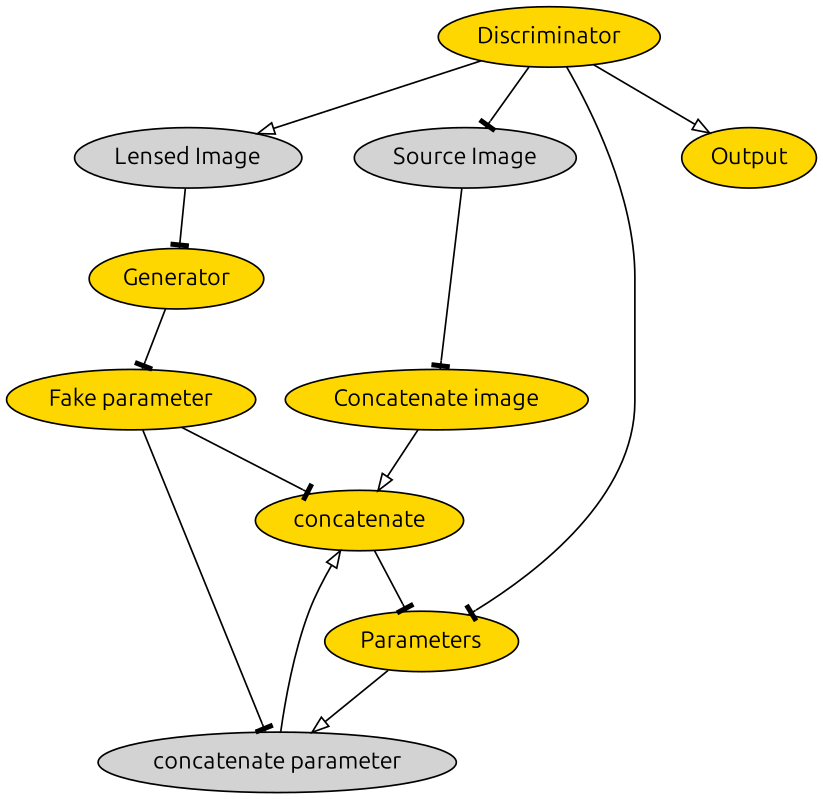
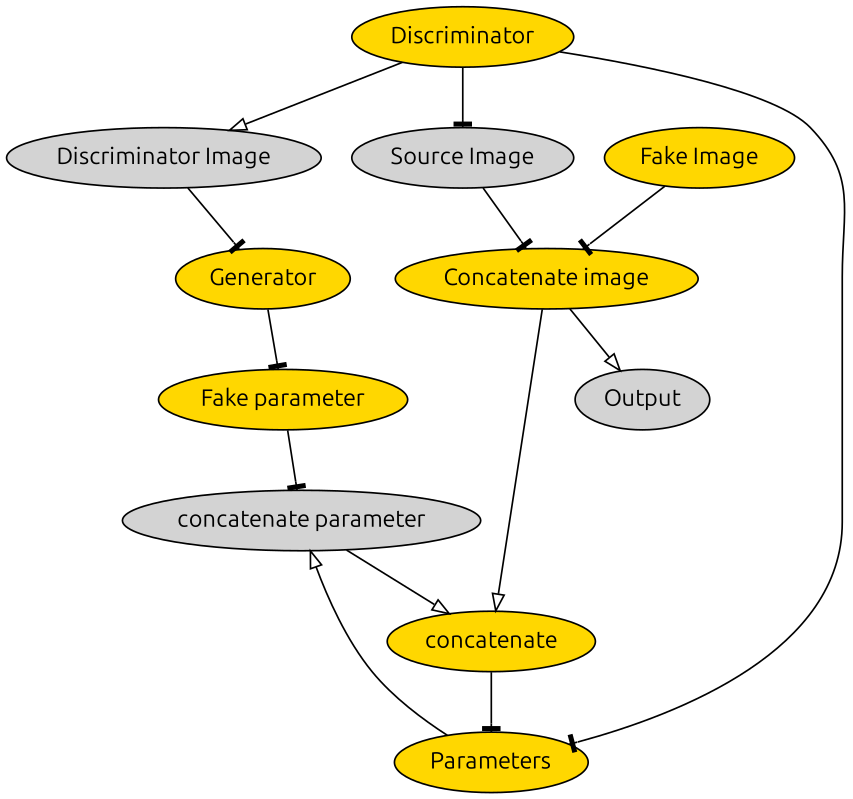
(644, 94) -> (590, 333)
(188, 158) -> (164, 158)
none -> (700, 158)
(749, 158) -> (642, 400)
(242, 459) -> none
